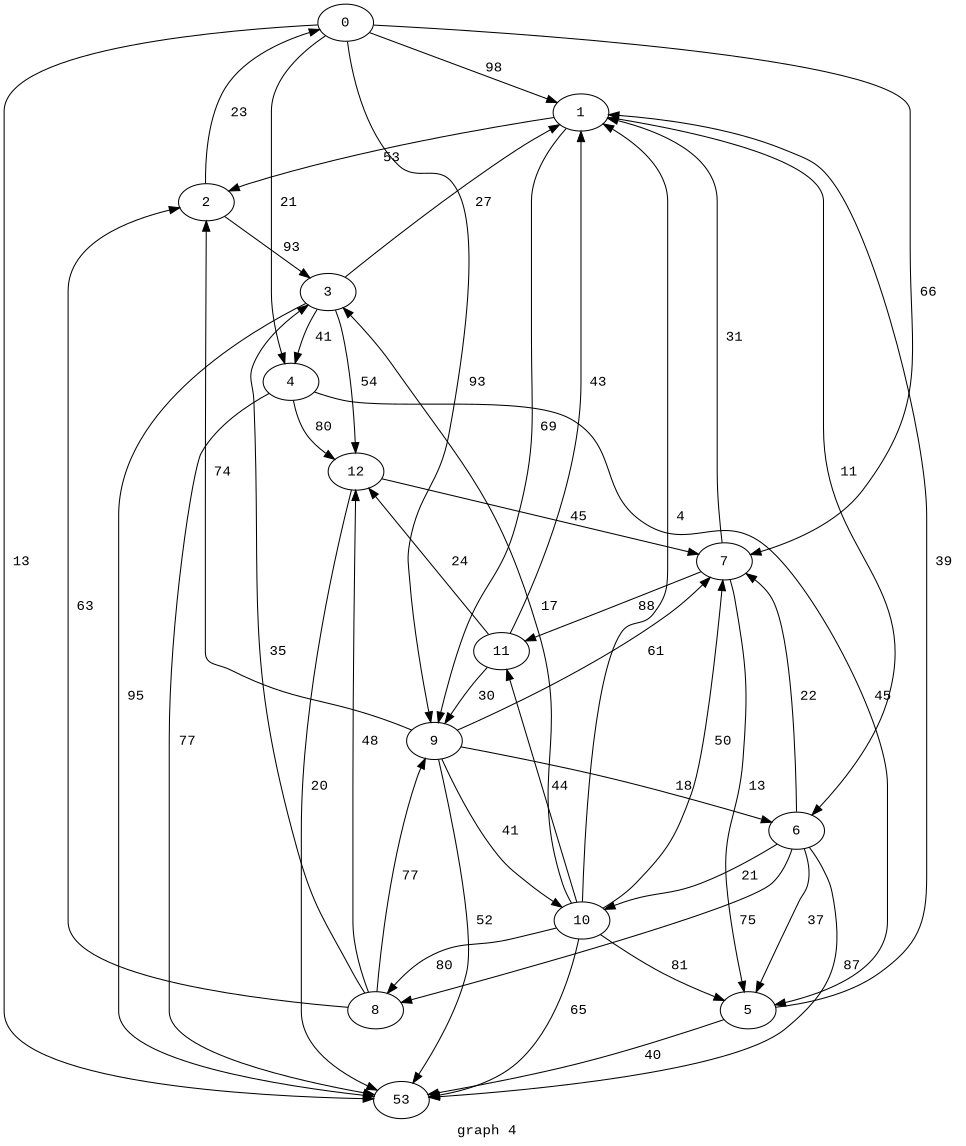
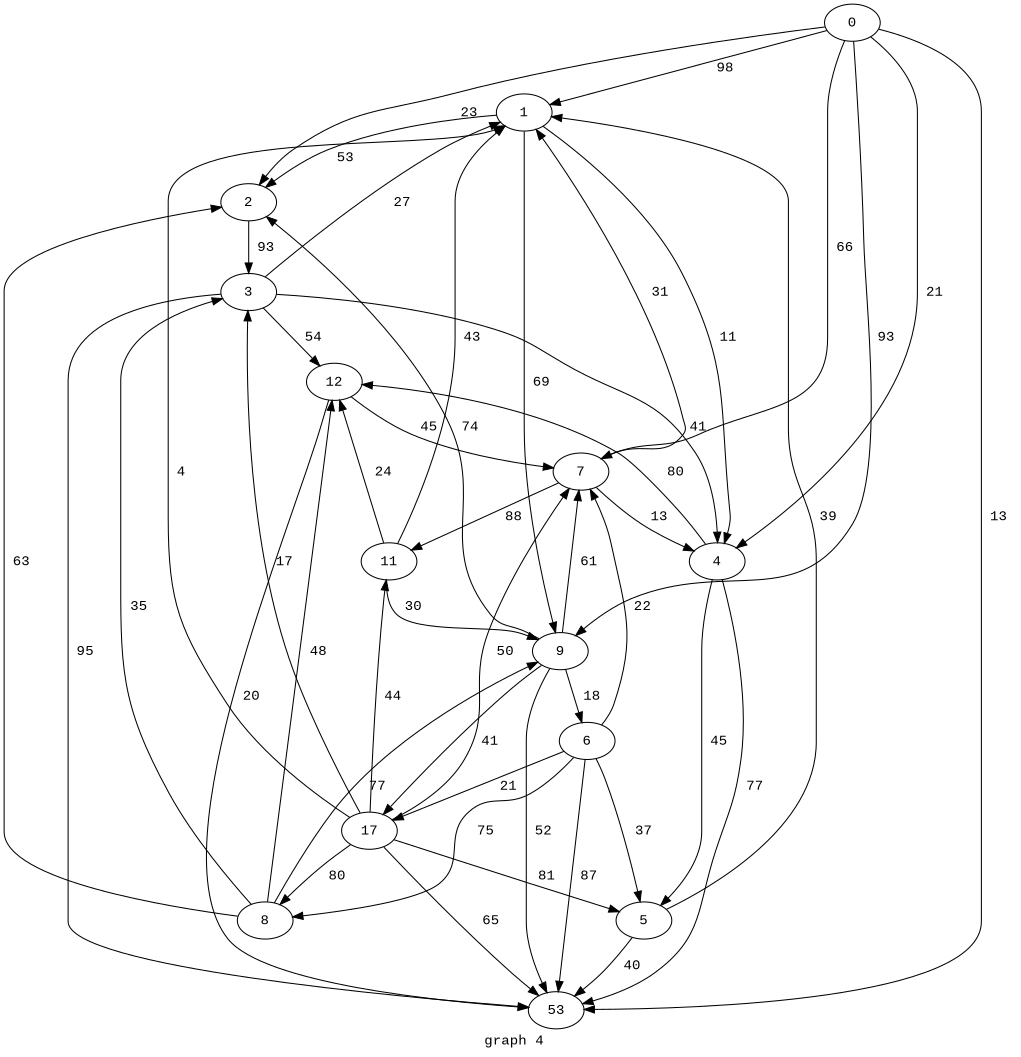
(227, 86) -> (535, 75)
(823, 402) -> (695, 302)
(740, 781) -> (638, 521)
(582, 920) -> (369, 831)
